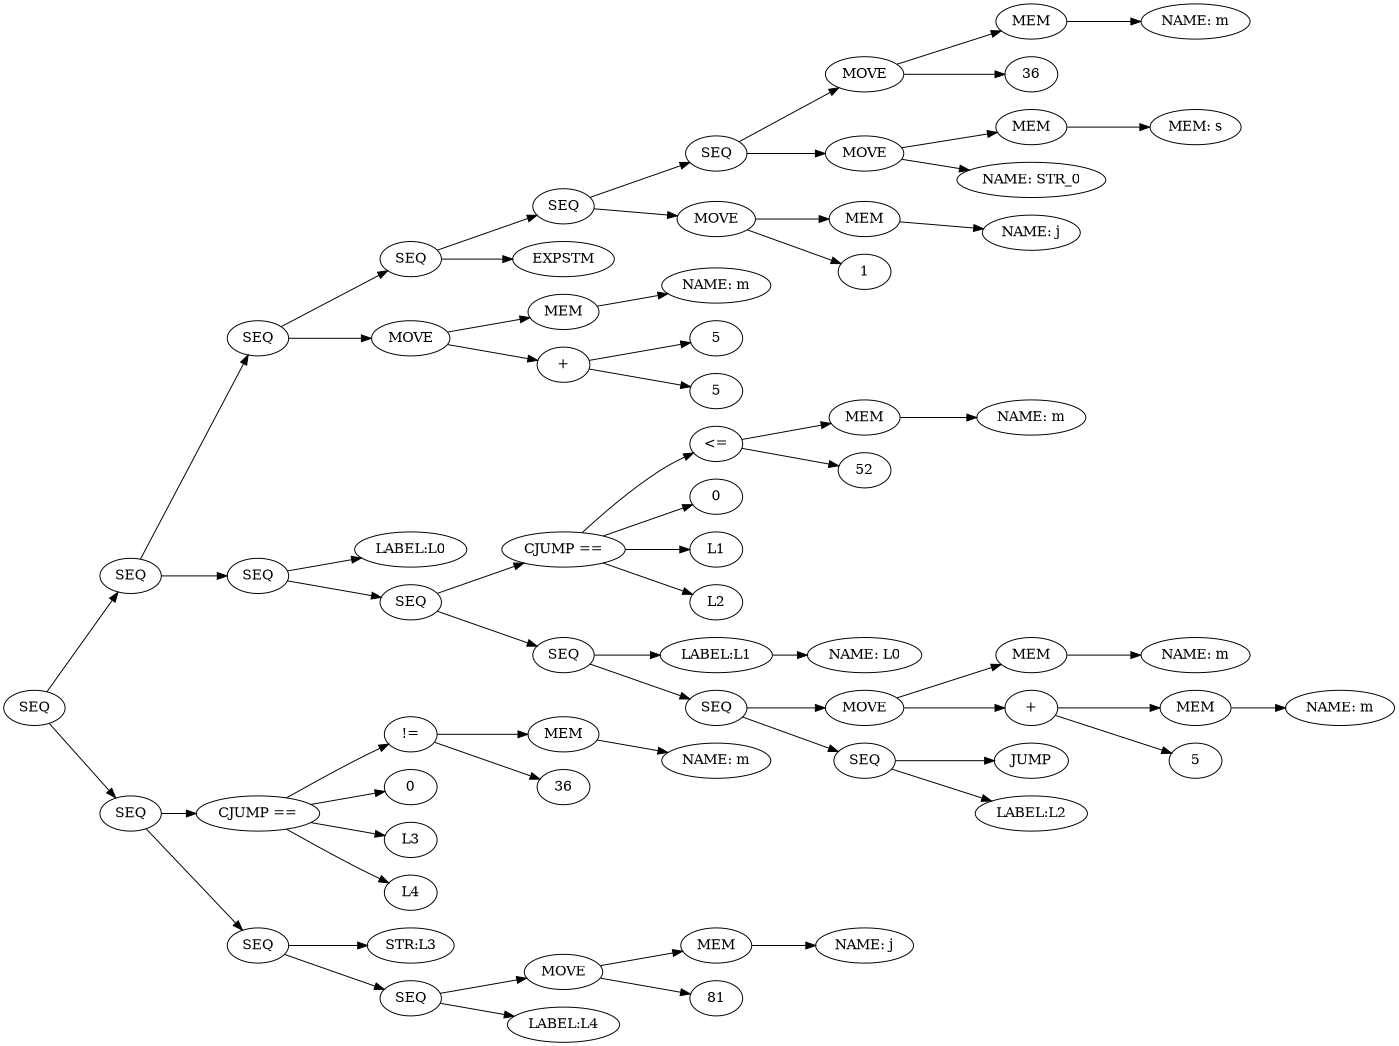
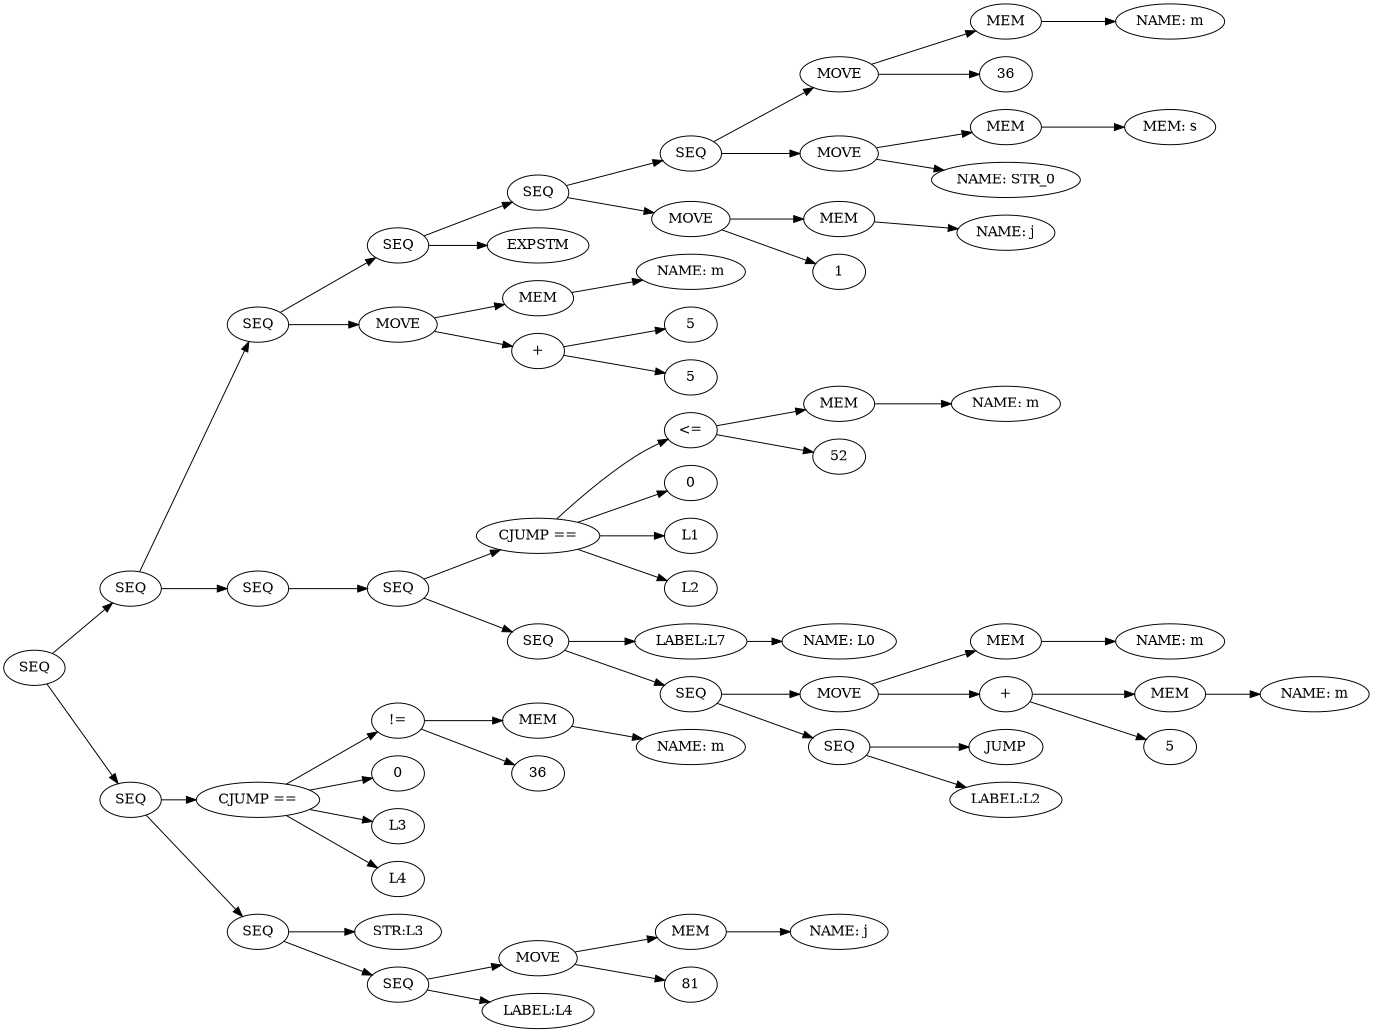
(411, 550) -> none
(716, 655) -> (691, 641)
